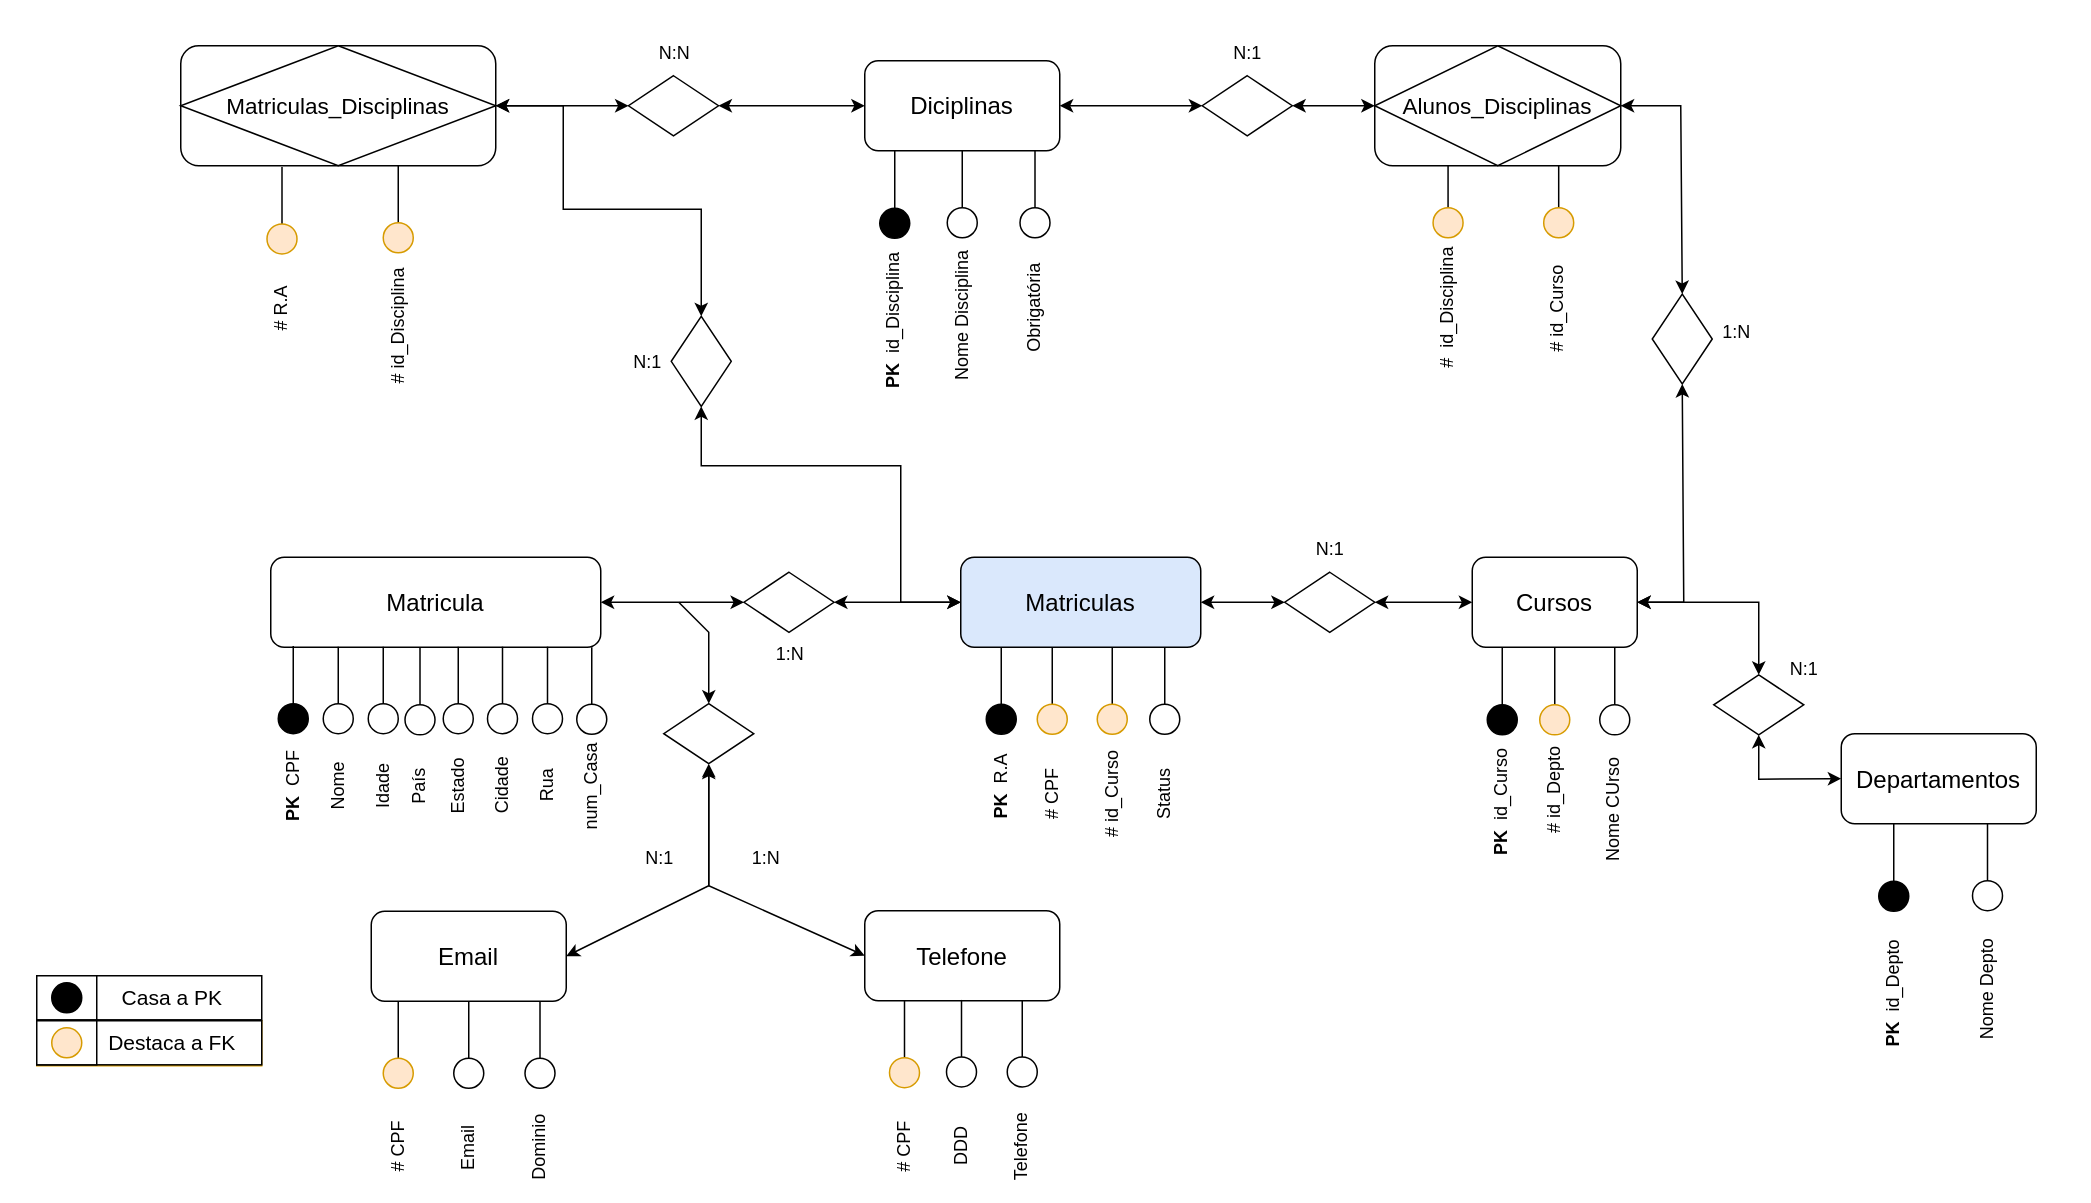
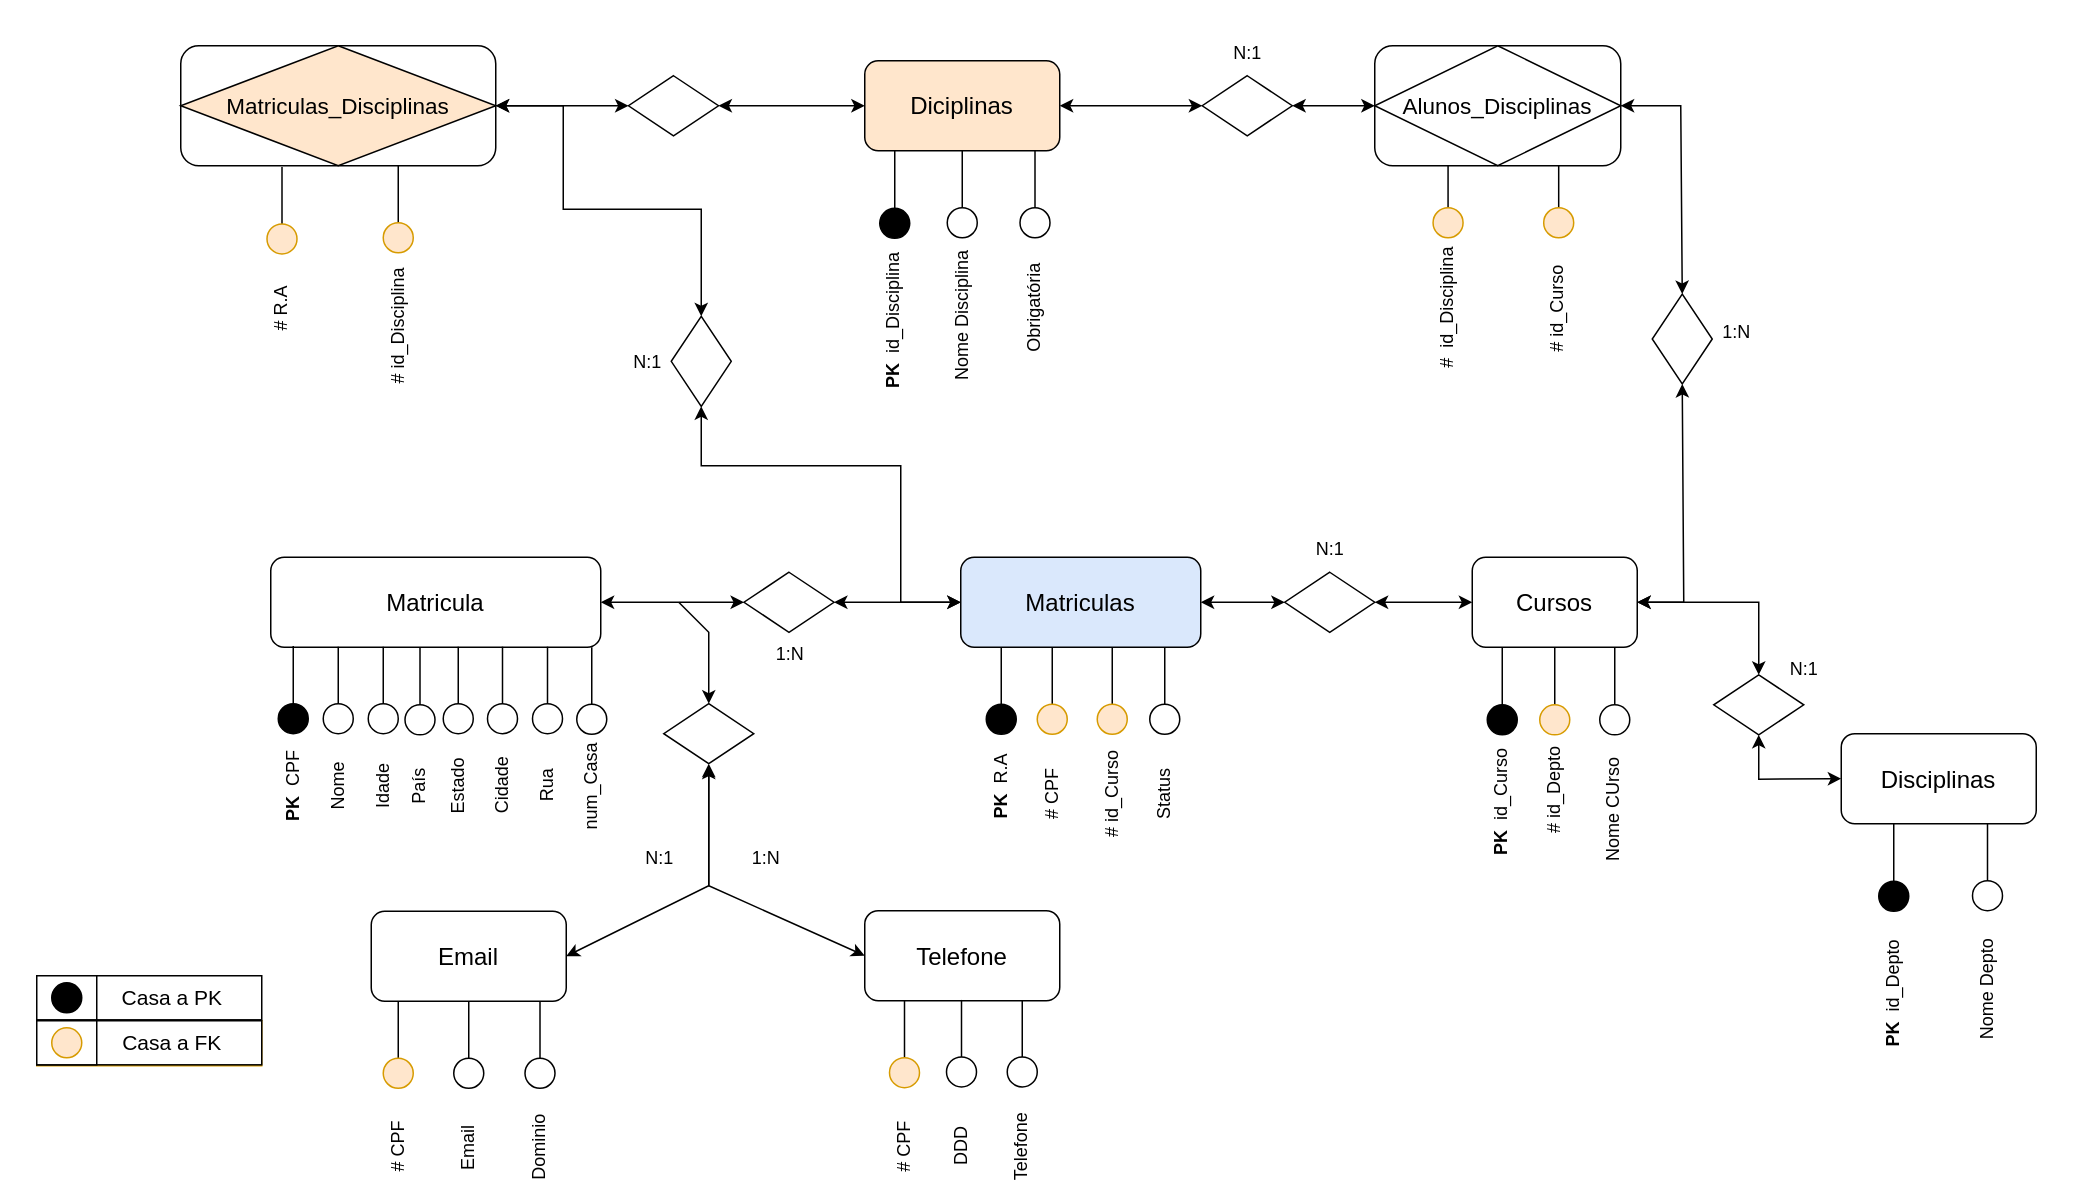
(674, 53) -> none
(338, 106) -> (338, 106)
(962, 106) -> (962, 106)
(1939, 779) -> (1939, 779)
(173, 1043) -> (173, 1043)
